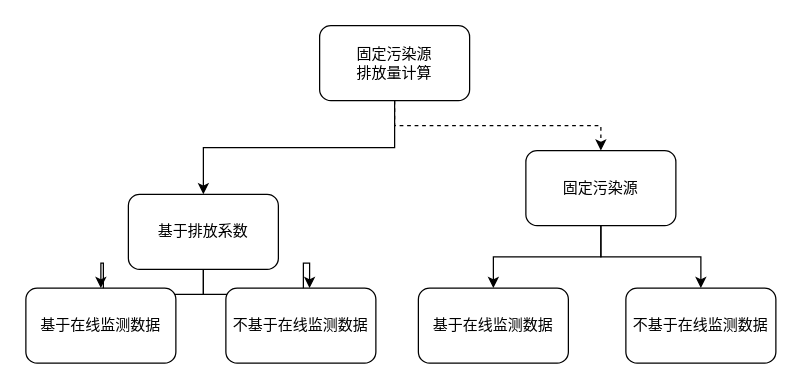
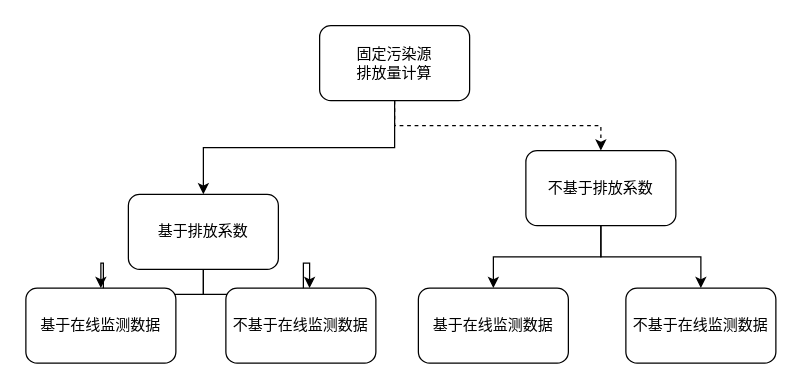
(601, 188) -> (601, 188)
